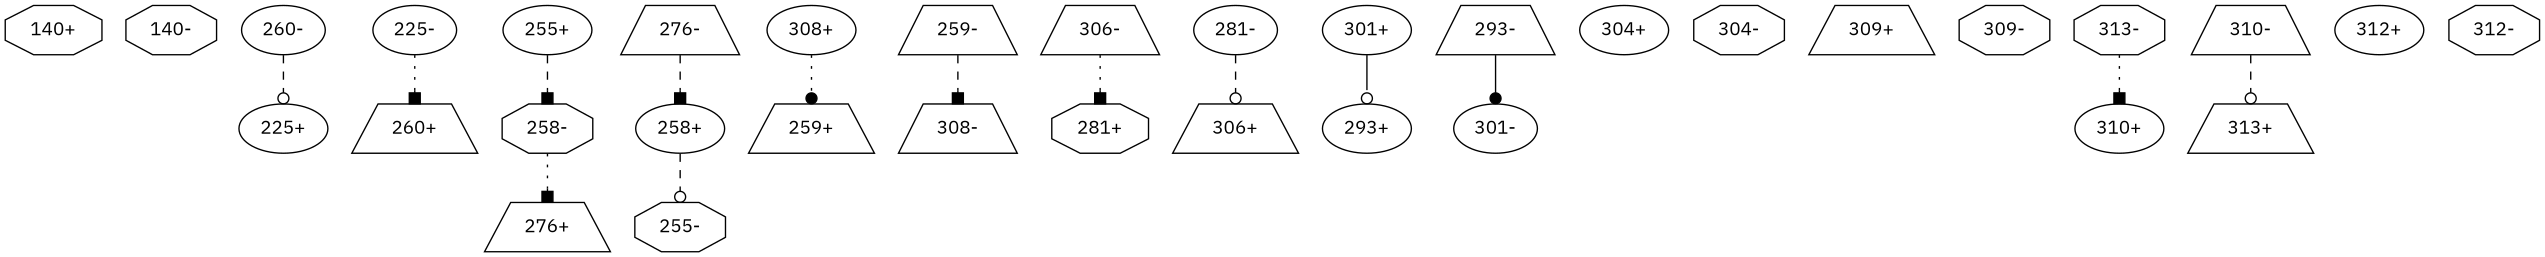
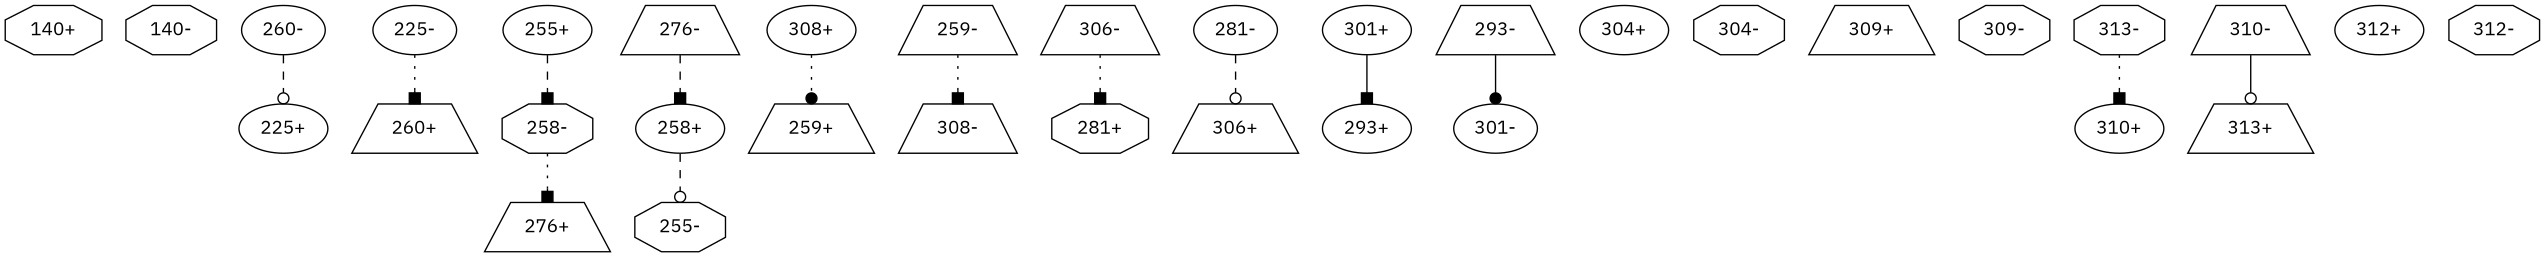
(958, 73) -> (958, 73)
(1367, 73) -> (1367, 73)
(2251, 74) -> (2251, 74)
